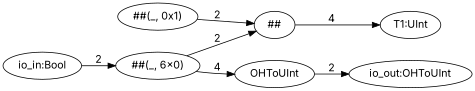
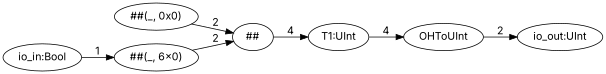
(158, 17) -> (156, 17)
(99, 60) -> (98, 52)
(212, 73) -> (383, 37)
(411, 74) -> (560, 37)
